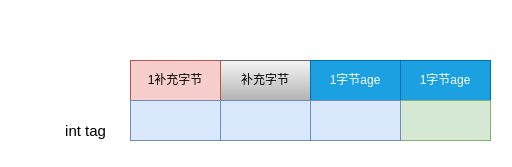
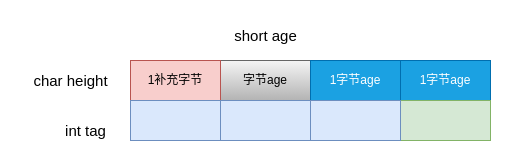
none -> (266, 36)
none -> (71, 81)
(266, 81) -> (266, 81)
